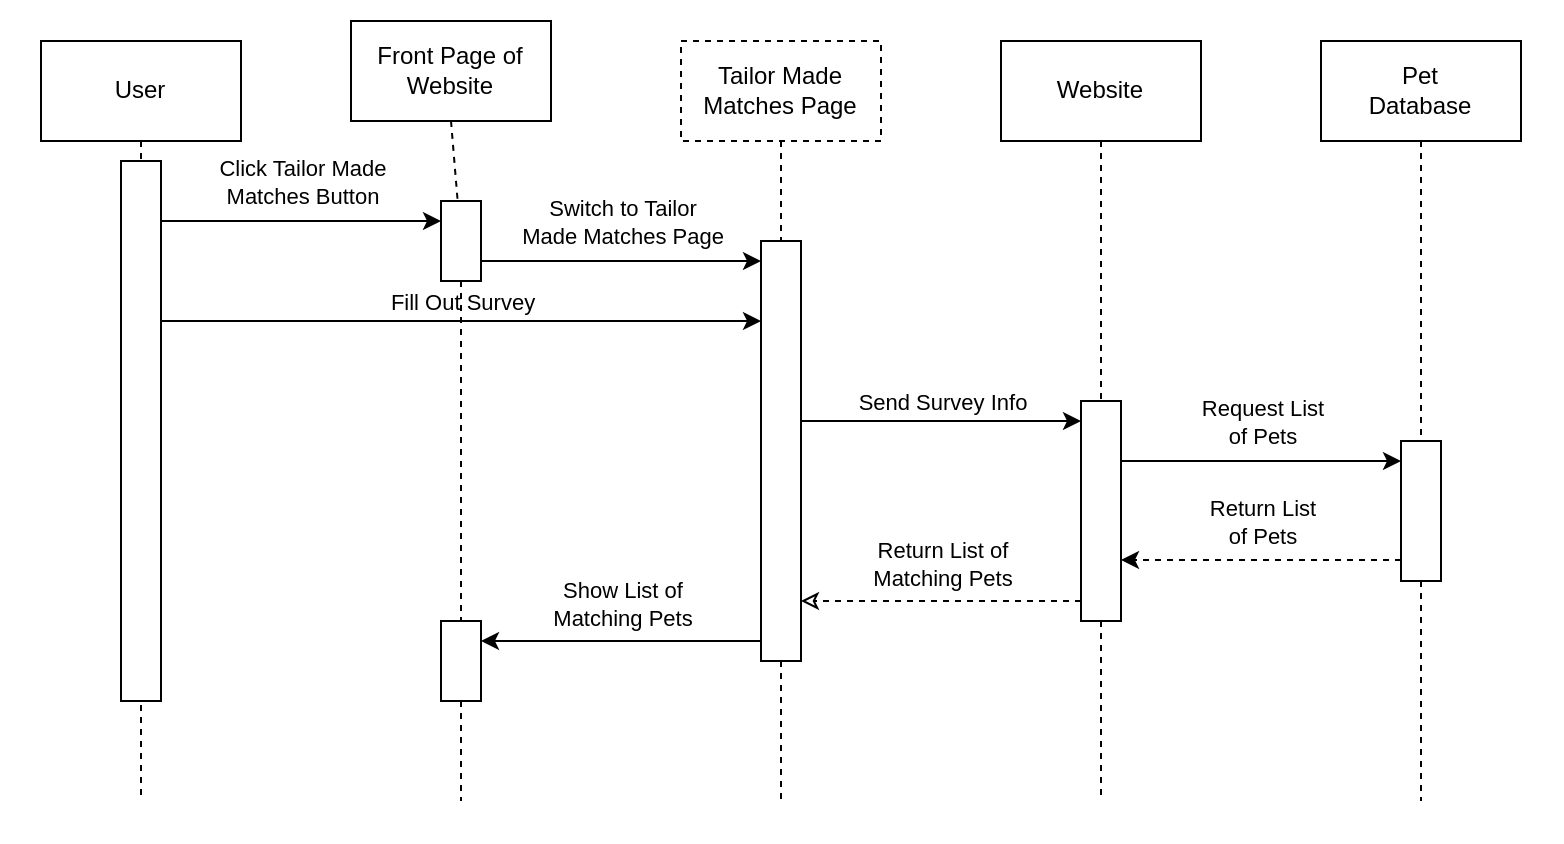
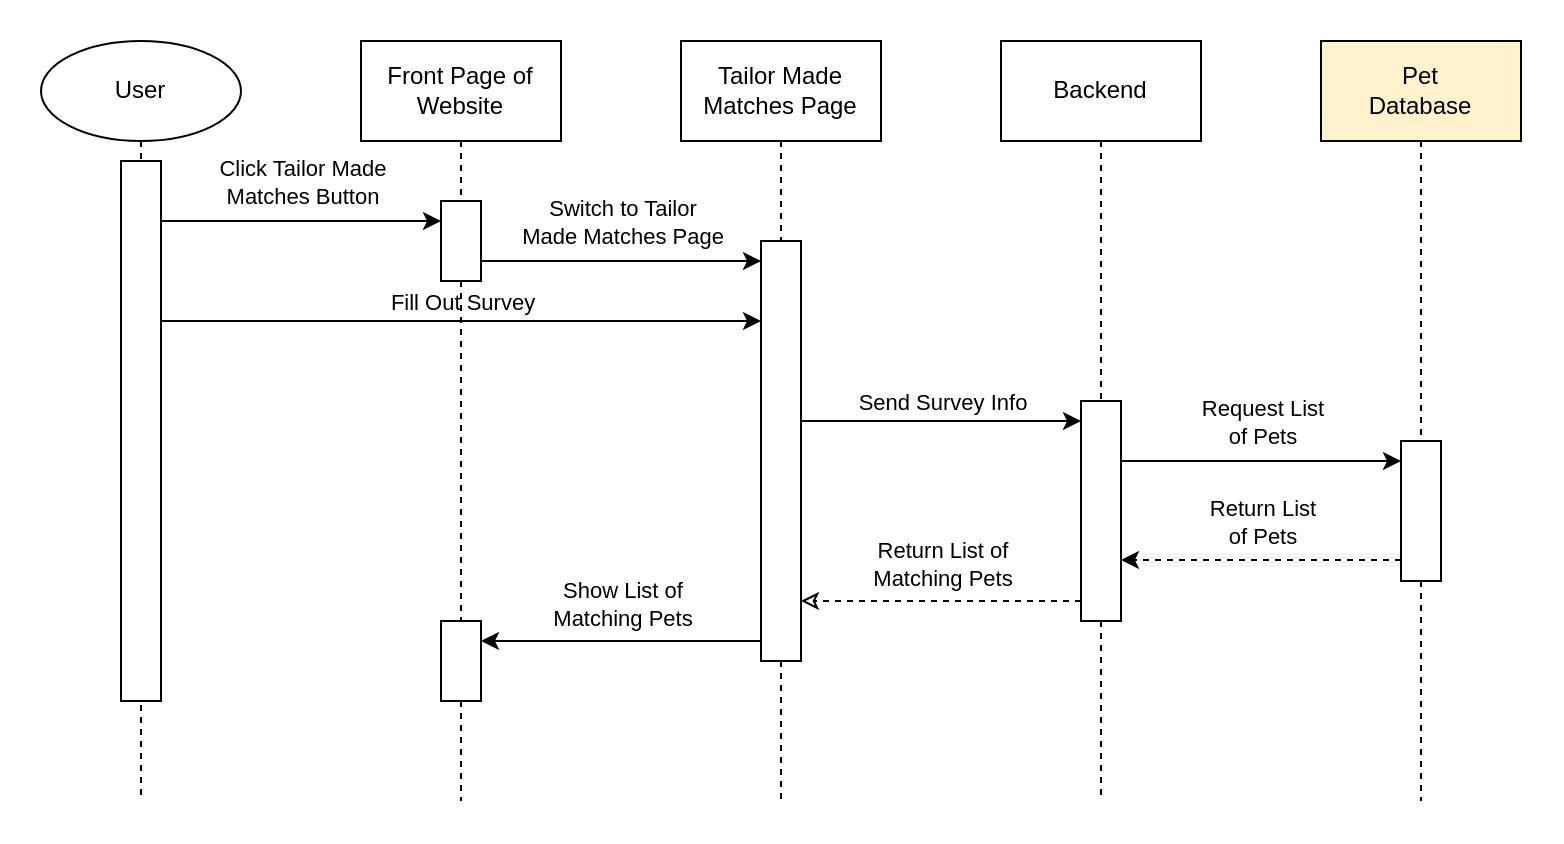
(451, 71) -> (461, 91)
(141, 91) -> (141, 91)
(781, 91) -> (781, 91)
(1101, 91) -> (1101, 91)
(1421, 91) -> (1421, 91)
